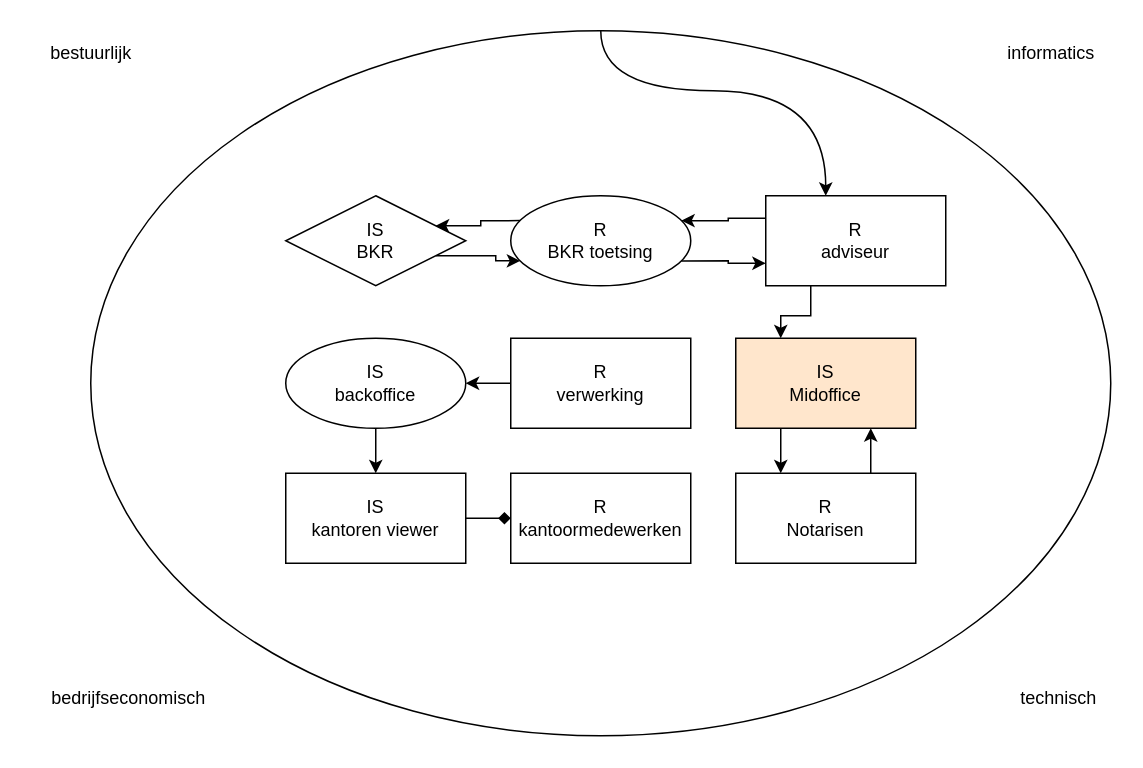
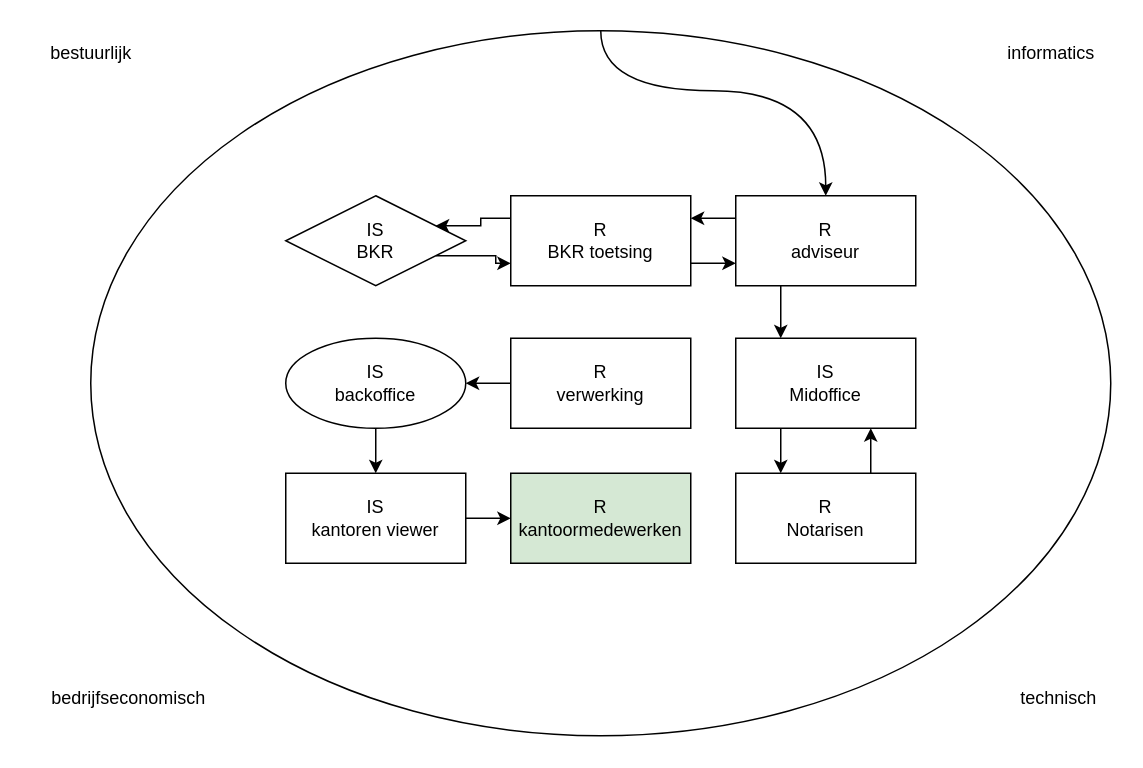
(601, 241) -> (601, 241)
(856, 241) -> (826, 241)
(826, 383) -> (826, 383)
(498, 518) -> (499, 518)
(601, 518) -> (601, 518)
